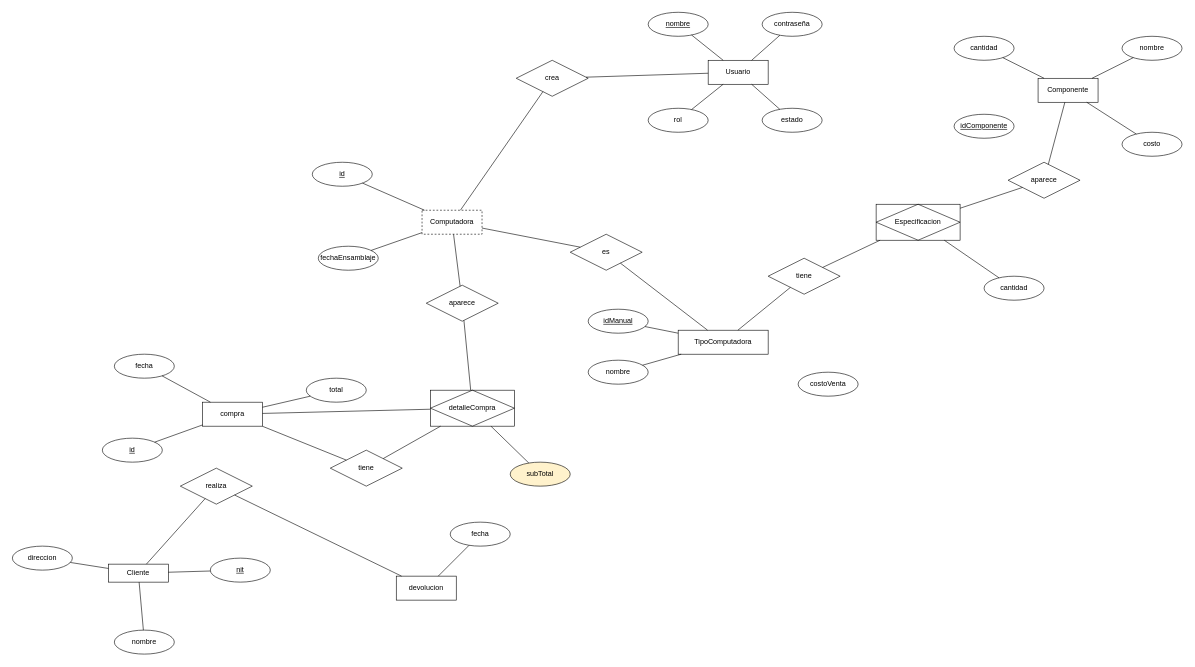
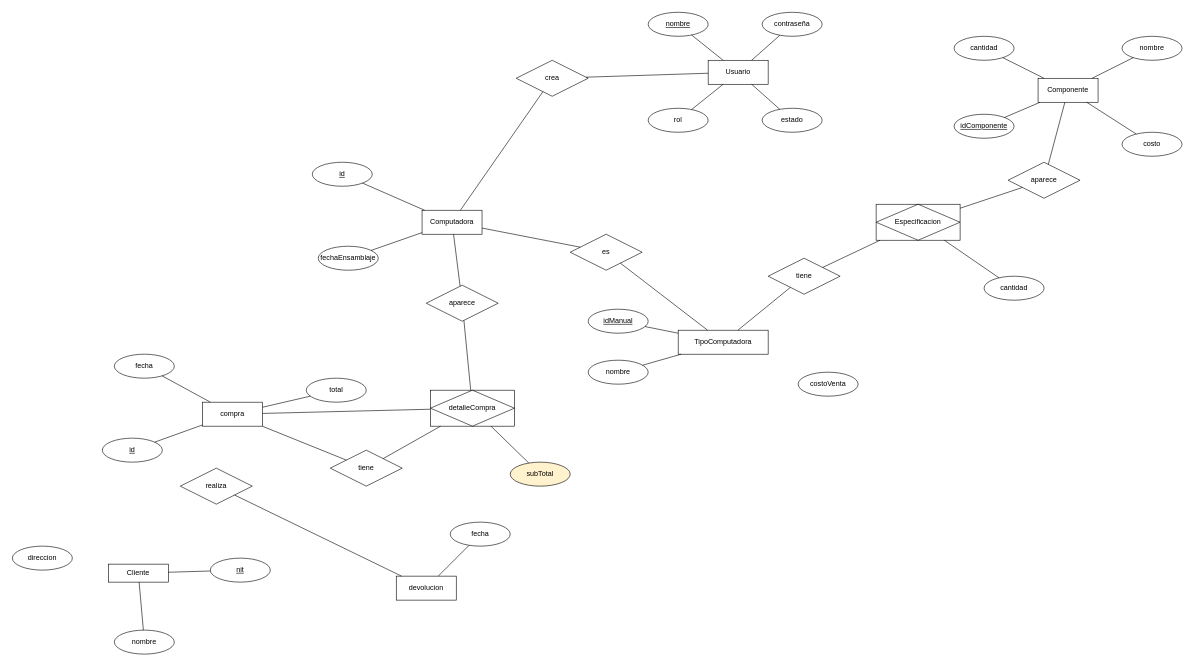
none -> (1022, 110)
(452, 222) -> (452, 222)
(176, 532) -> none
(89, 566) -> none
